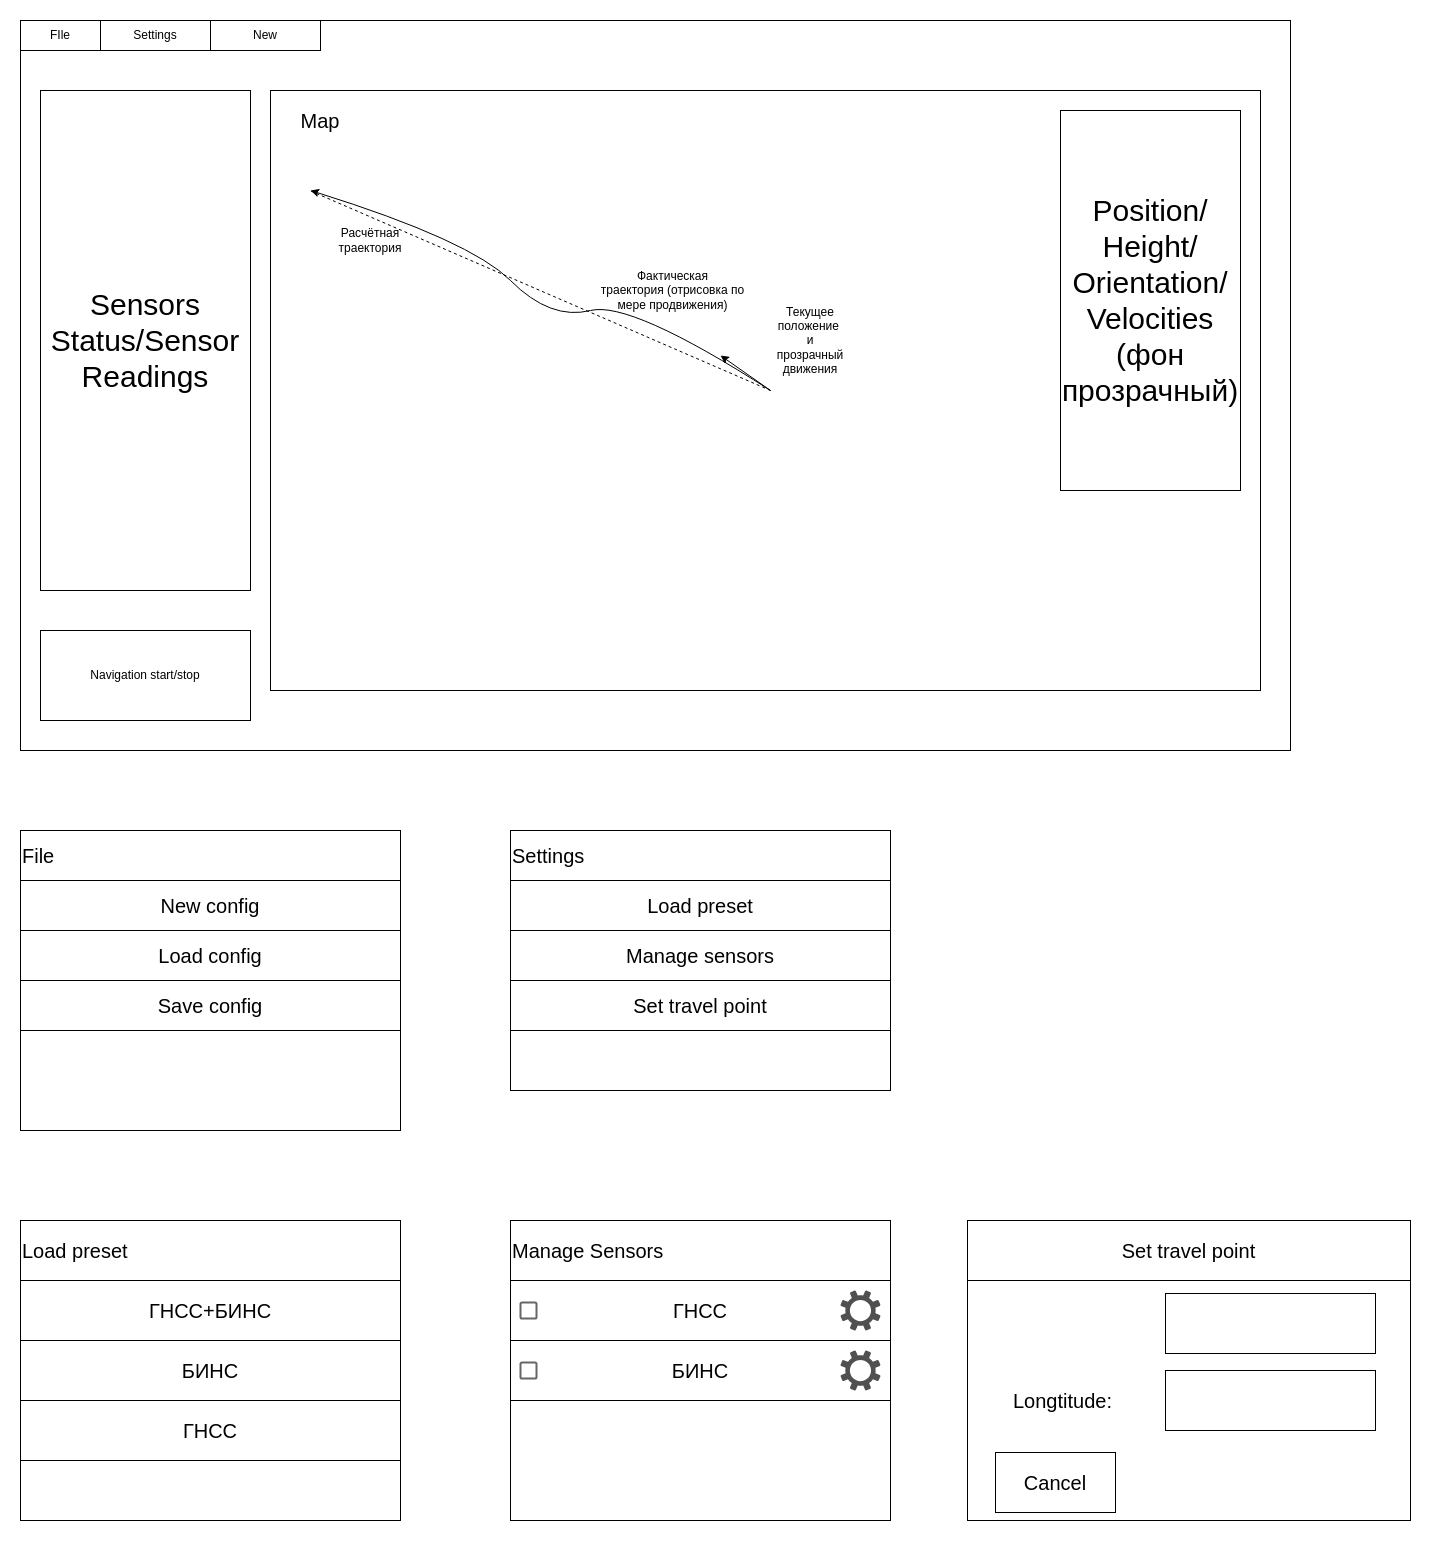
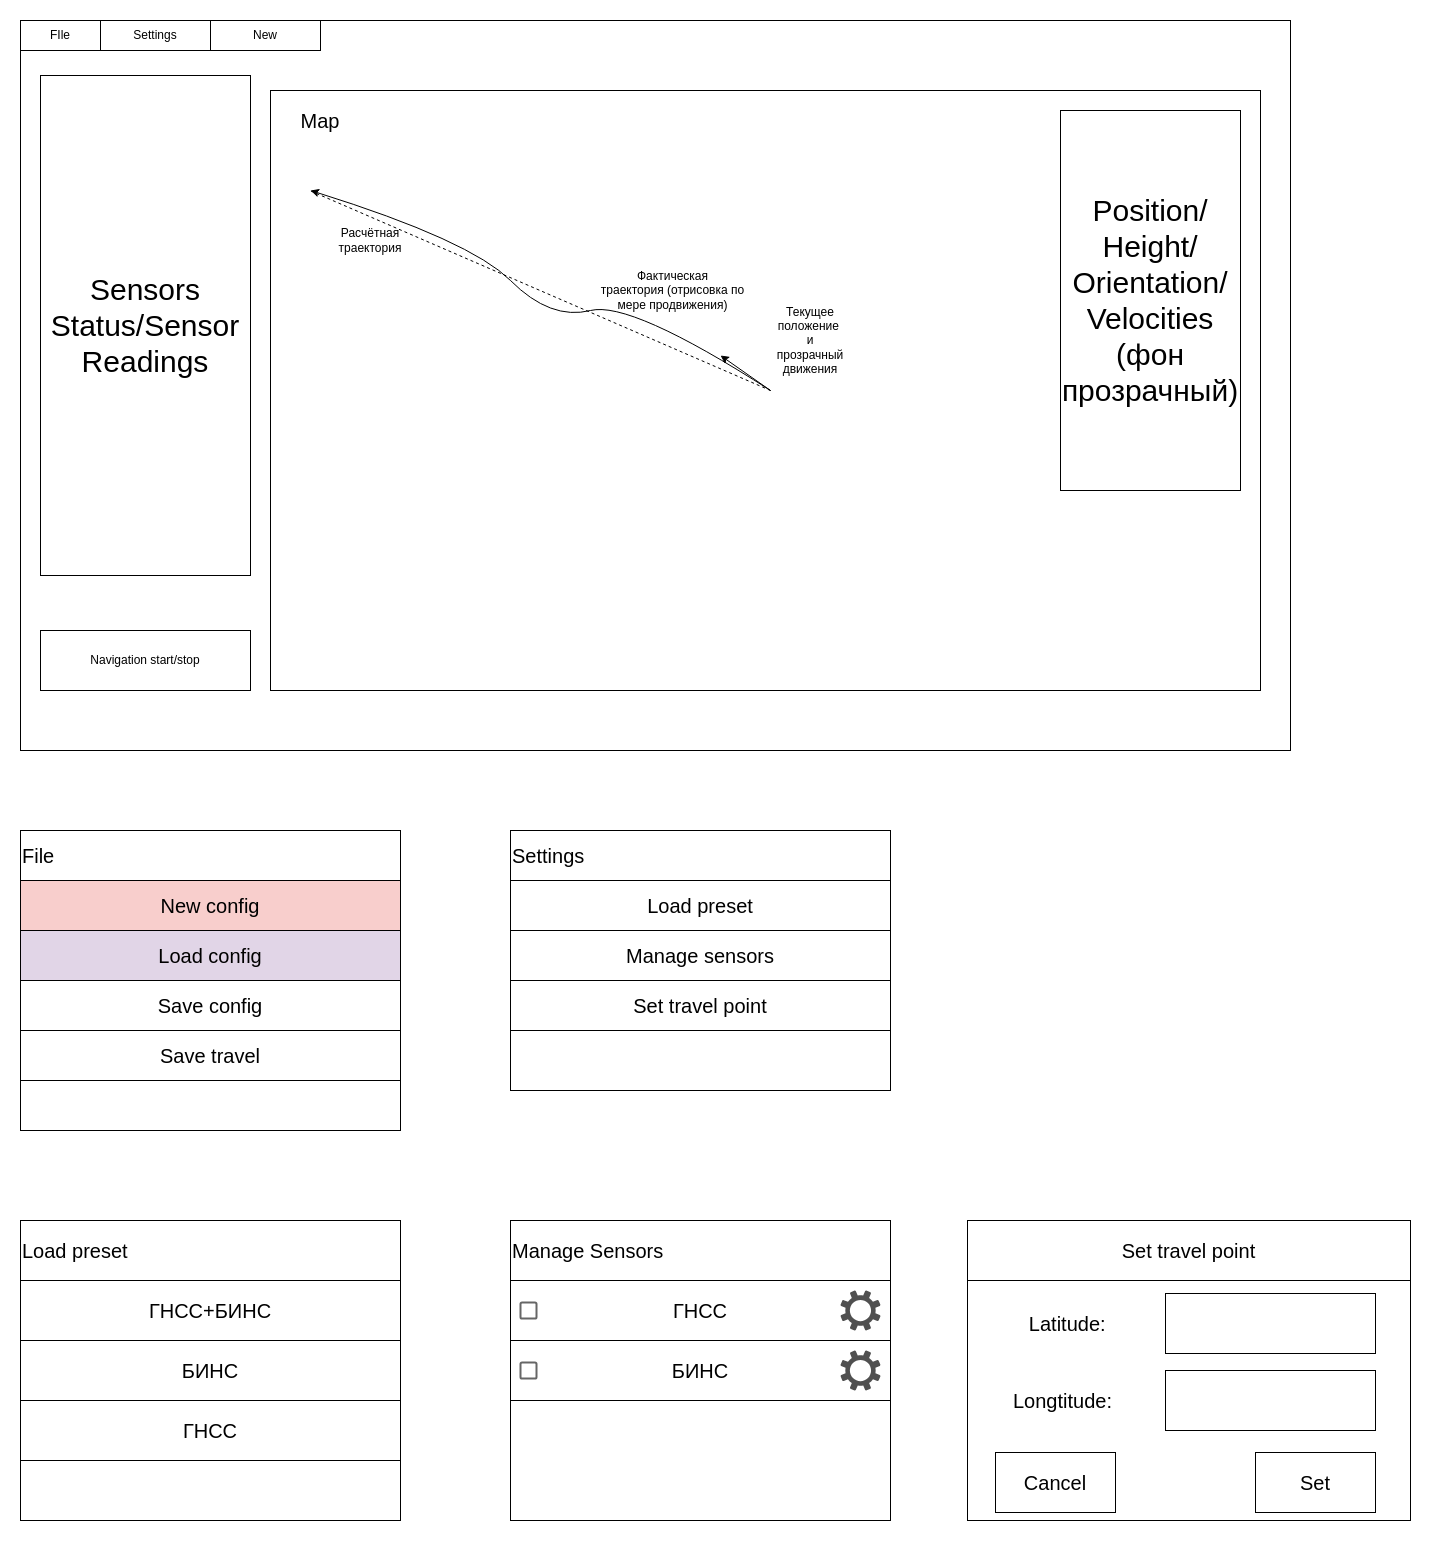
(146, 341) -> (146, 326)
(146, 676) -> (146, 661)
(211, 906) -> (211, 906)
(211, 956) -> (211, 956)
none -> (211, 1056)
none -> (1071, 1324)
none -> (1316, 1483)
